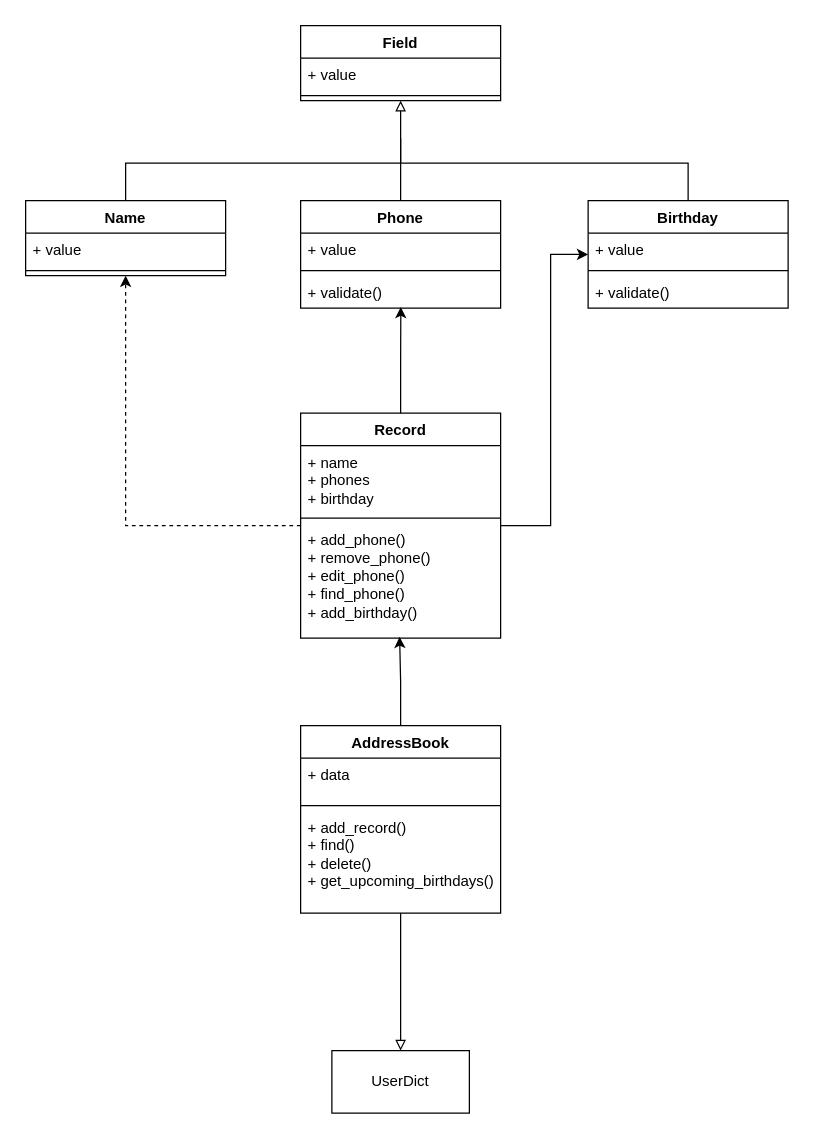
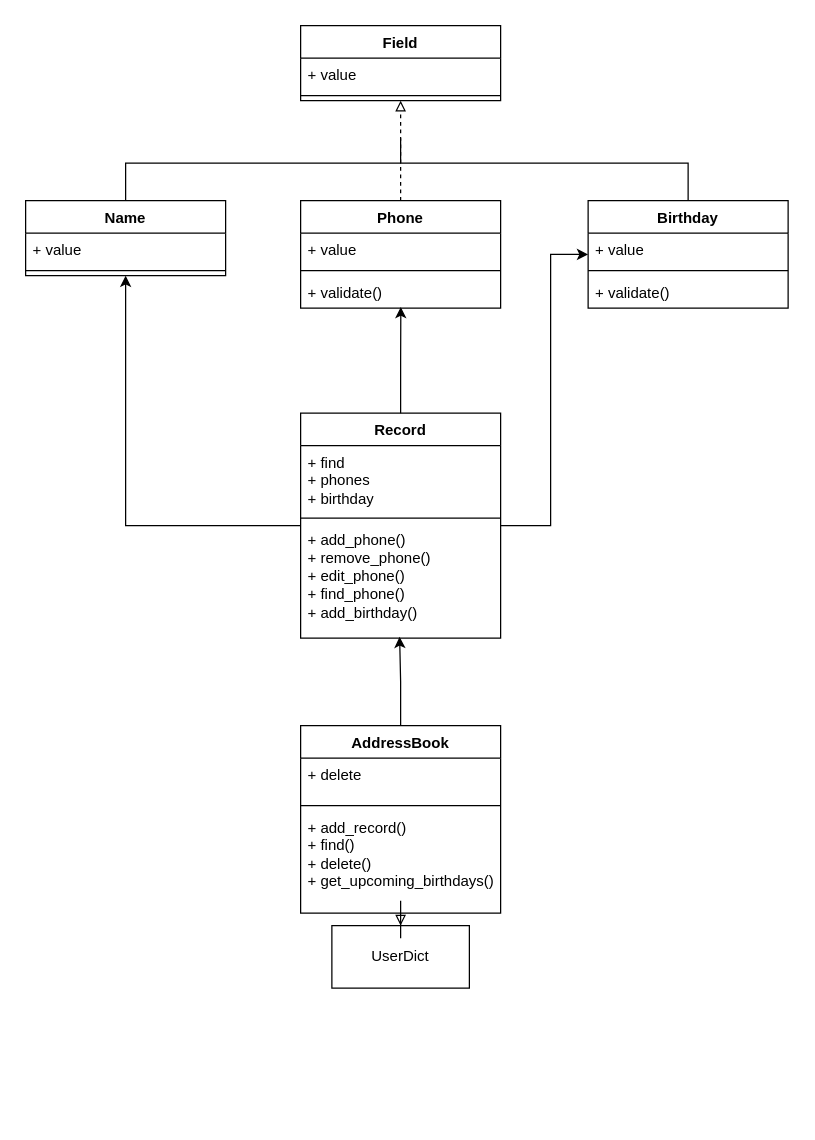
(401, 181) -> (401, 181)
(346, 481) -> (346, 481)
(126, 492) -> (126, 492)
(331, 776) -> (338, 776)
(401, 1082) -> (401, 957)
